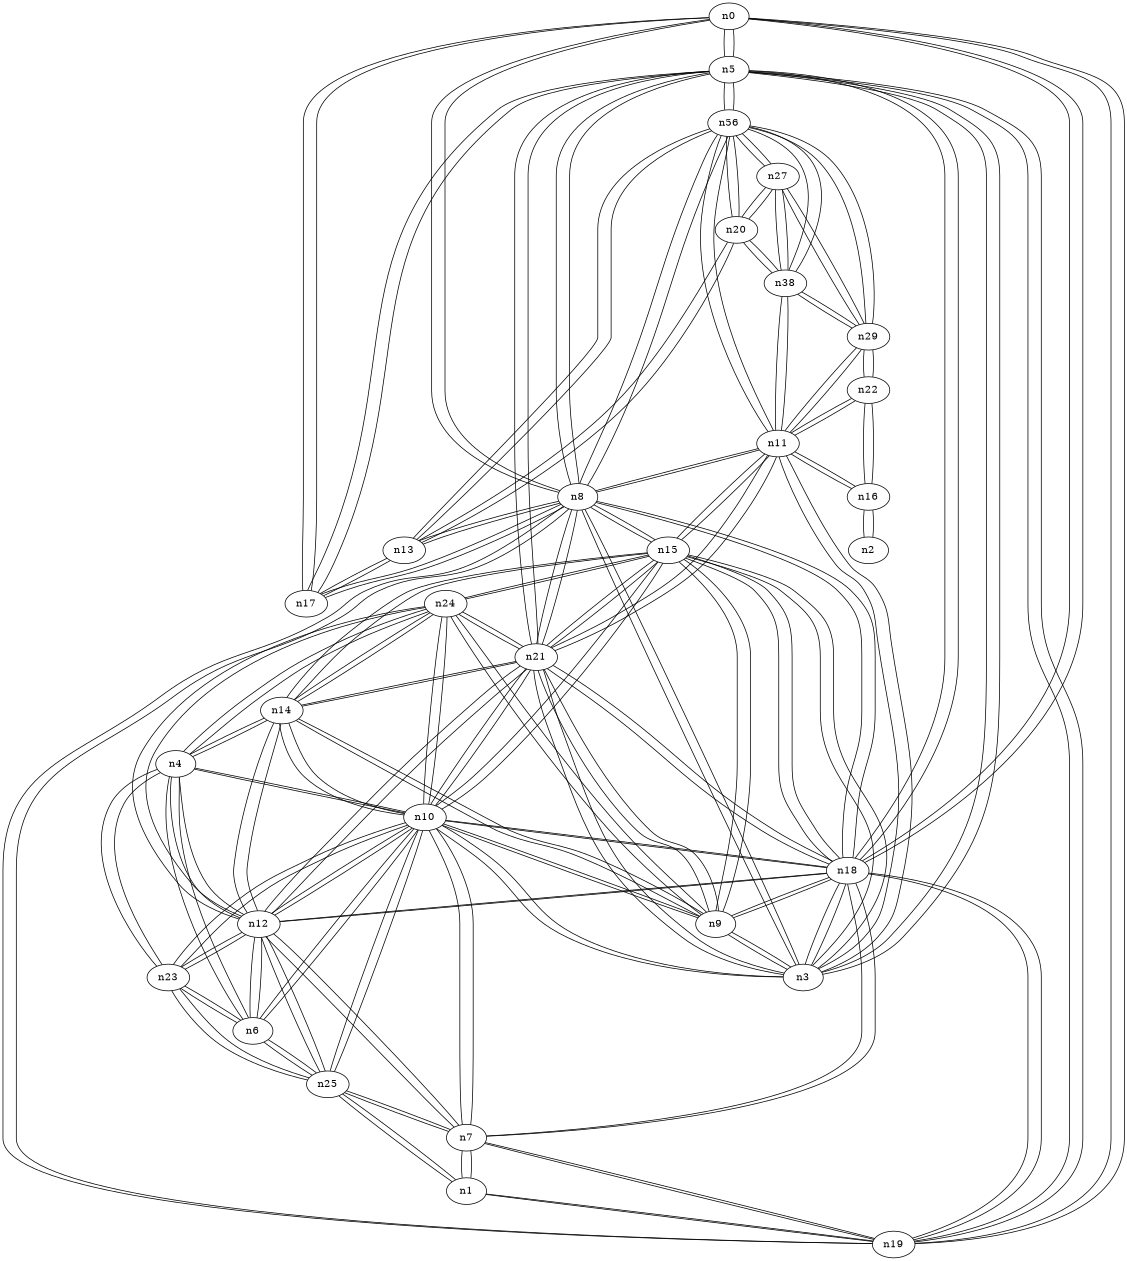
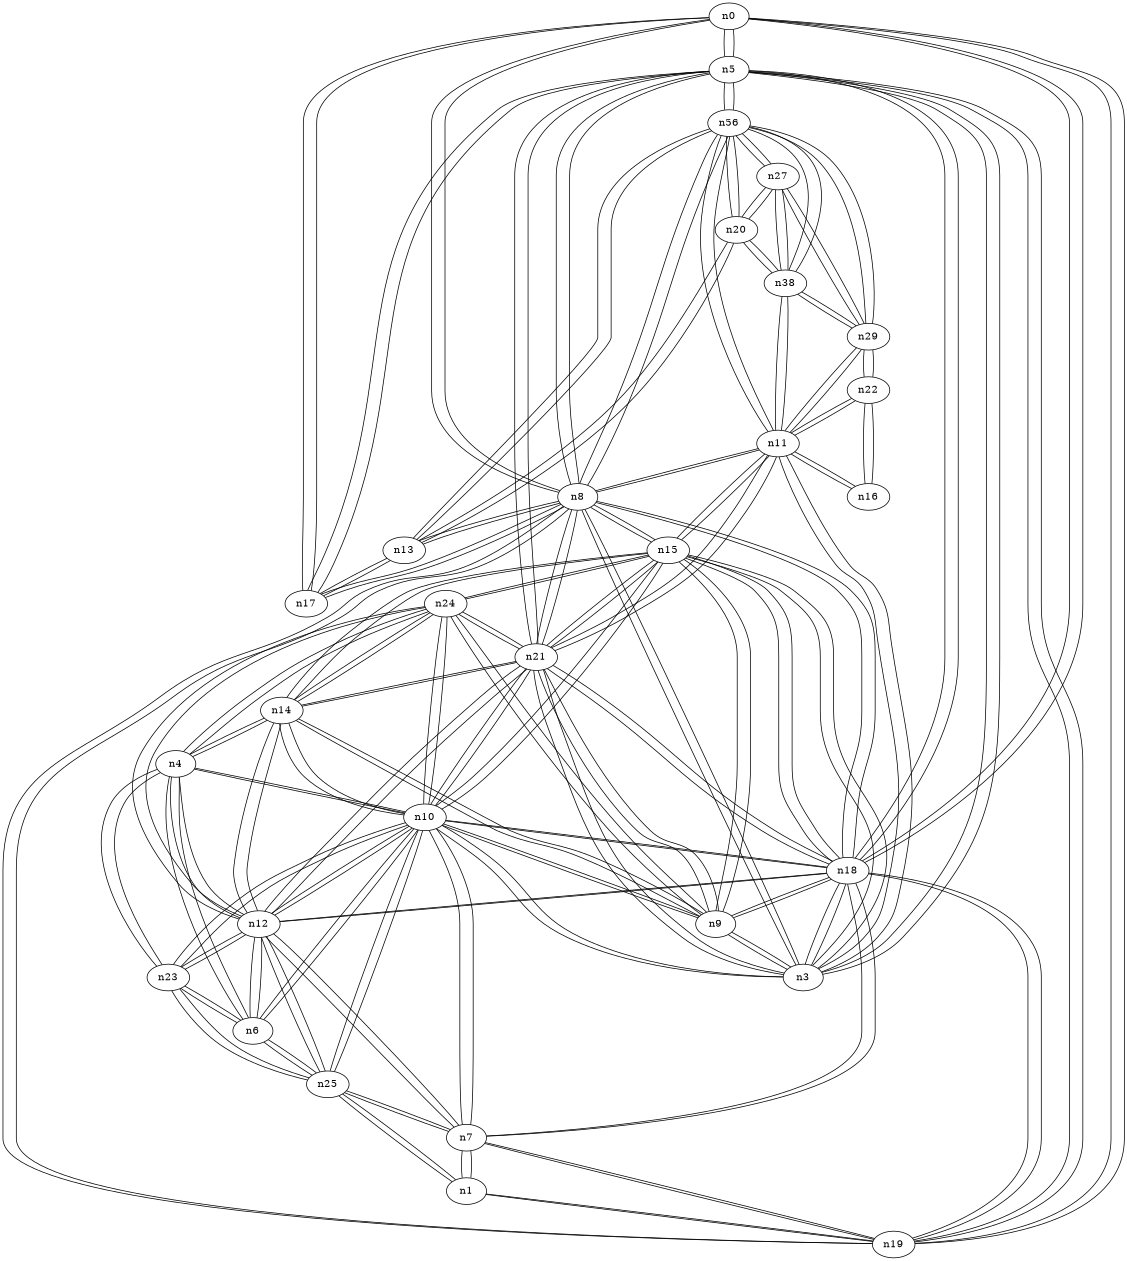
(868, 550) -> none
